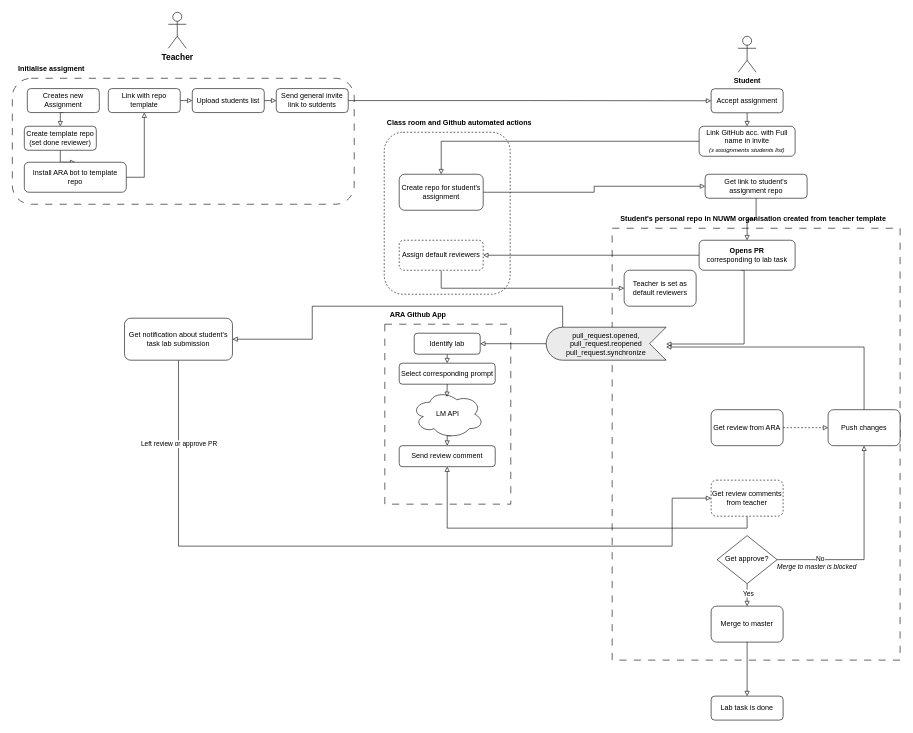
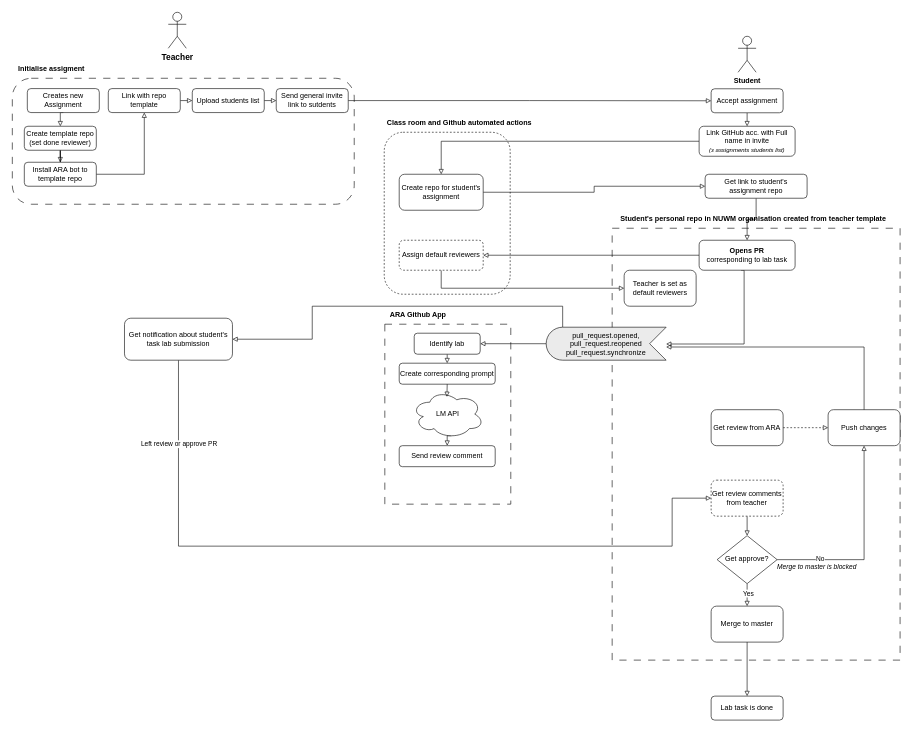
(75, 177) -> (60, 174)
(447, 374) -> (447, 374)
(570, 528) -> (747, 528)
